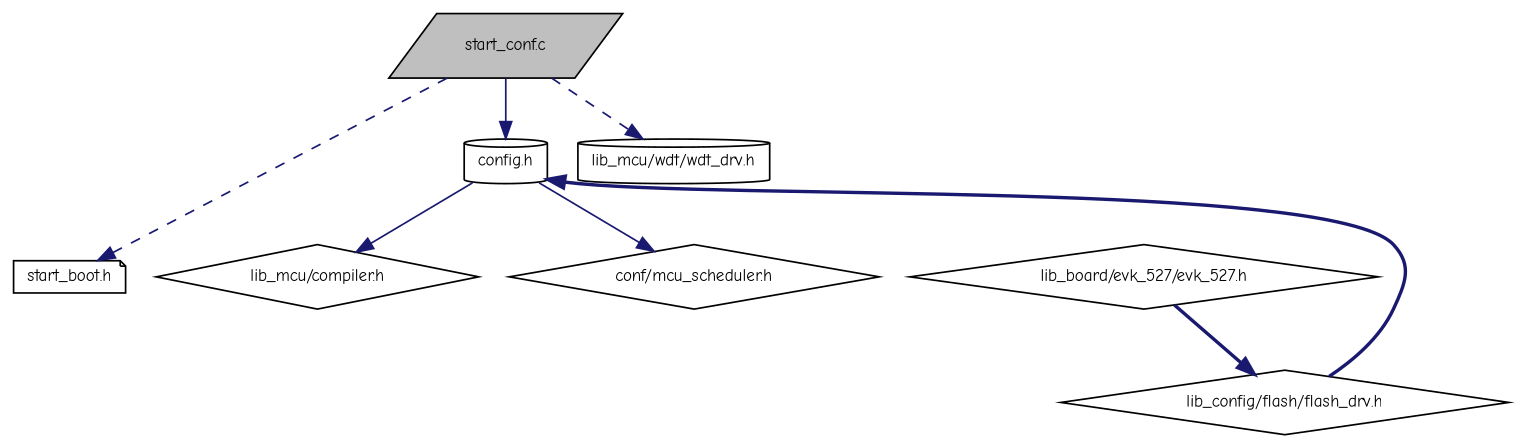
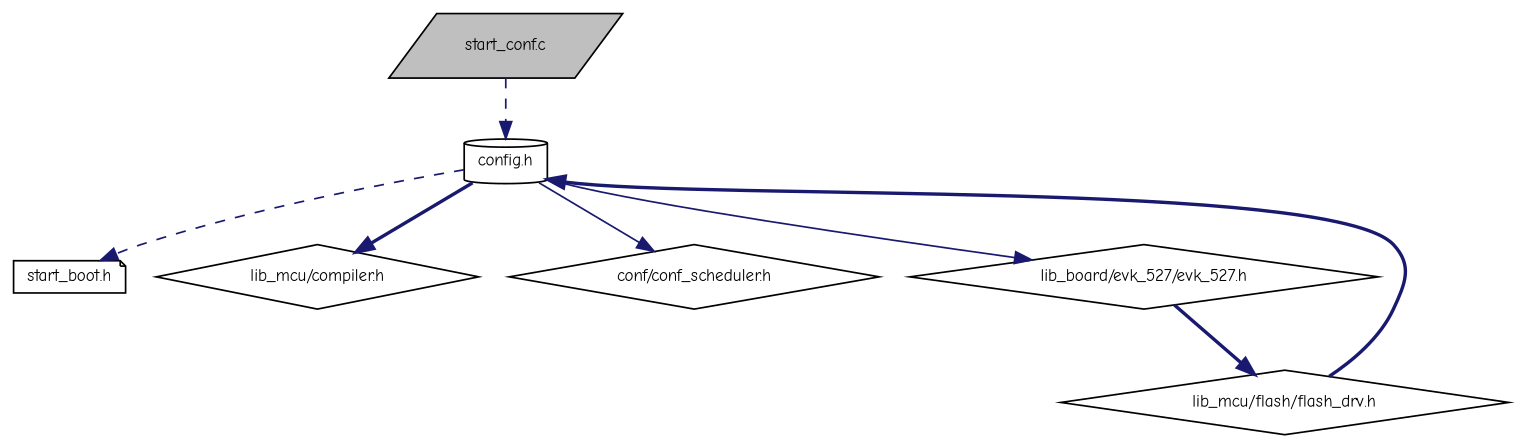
(506, 100) -> (506, 100)
(674, 161) -> none
(280, 165) -> (288, 205)
(422, 213) -> (422, 213)
none -> (780, 223)
(694, 277) -> (694, 277)
(1285, 402) -> (1285, 402)
